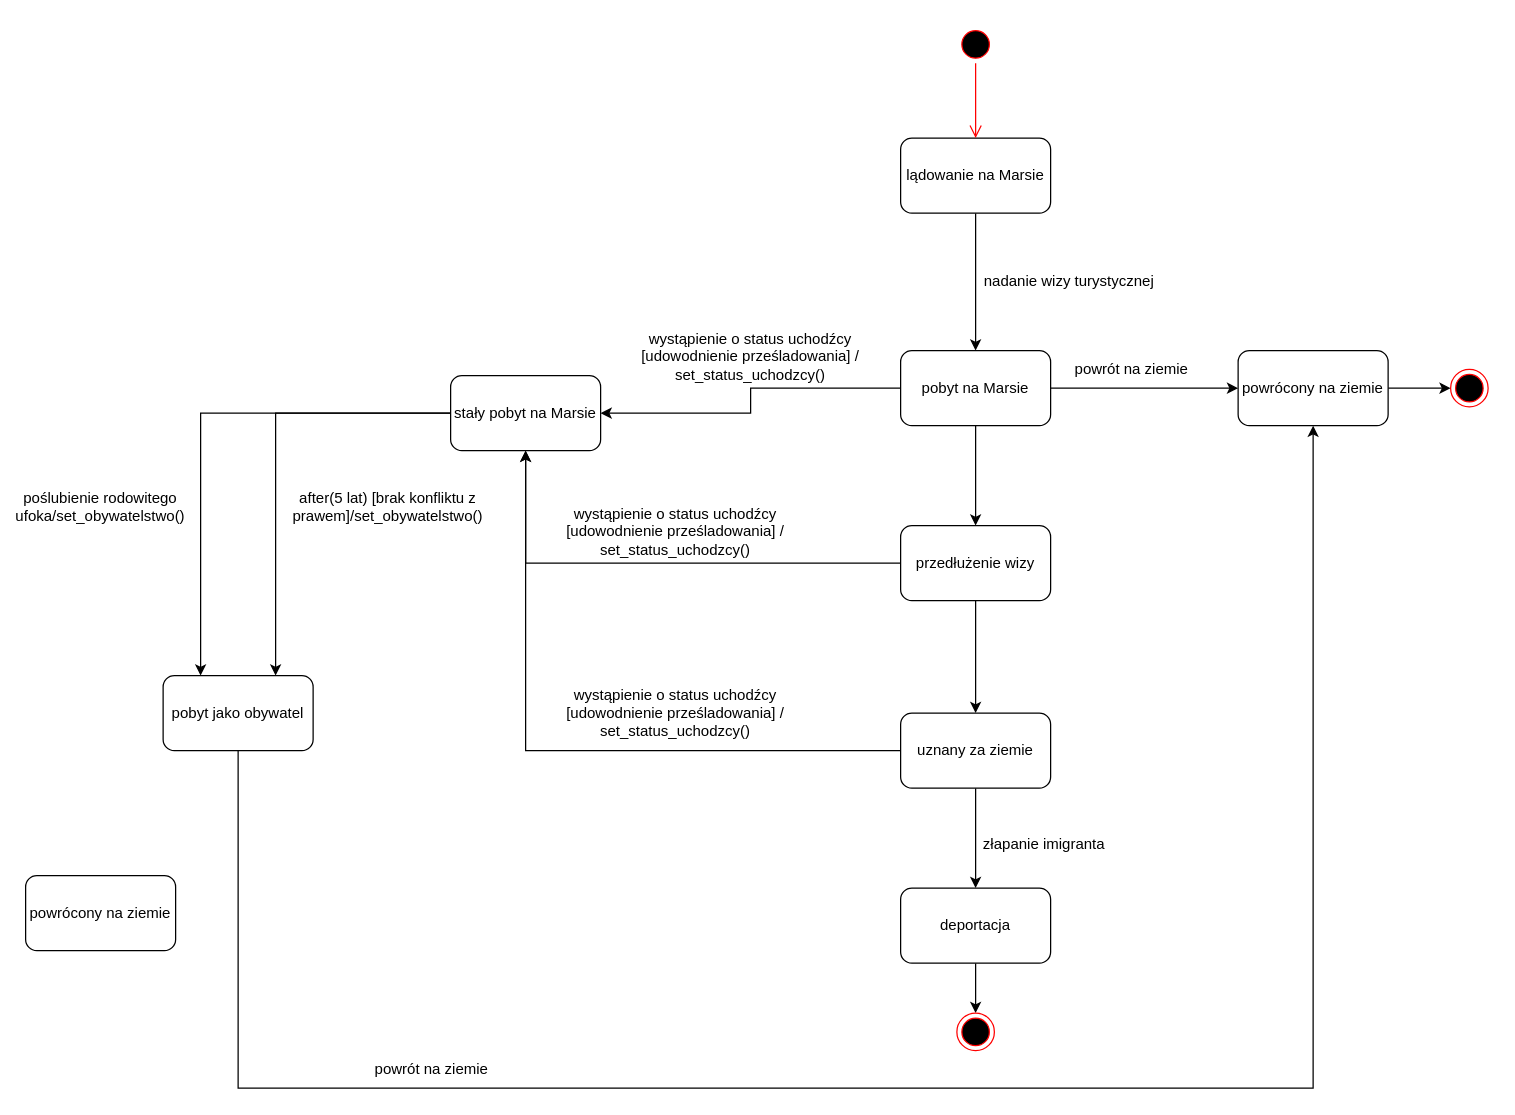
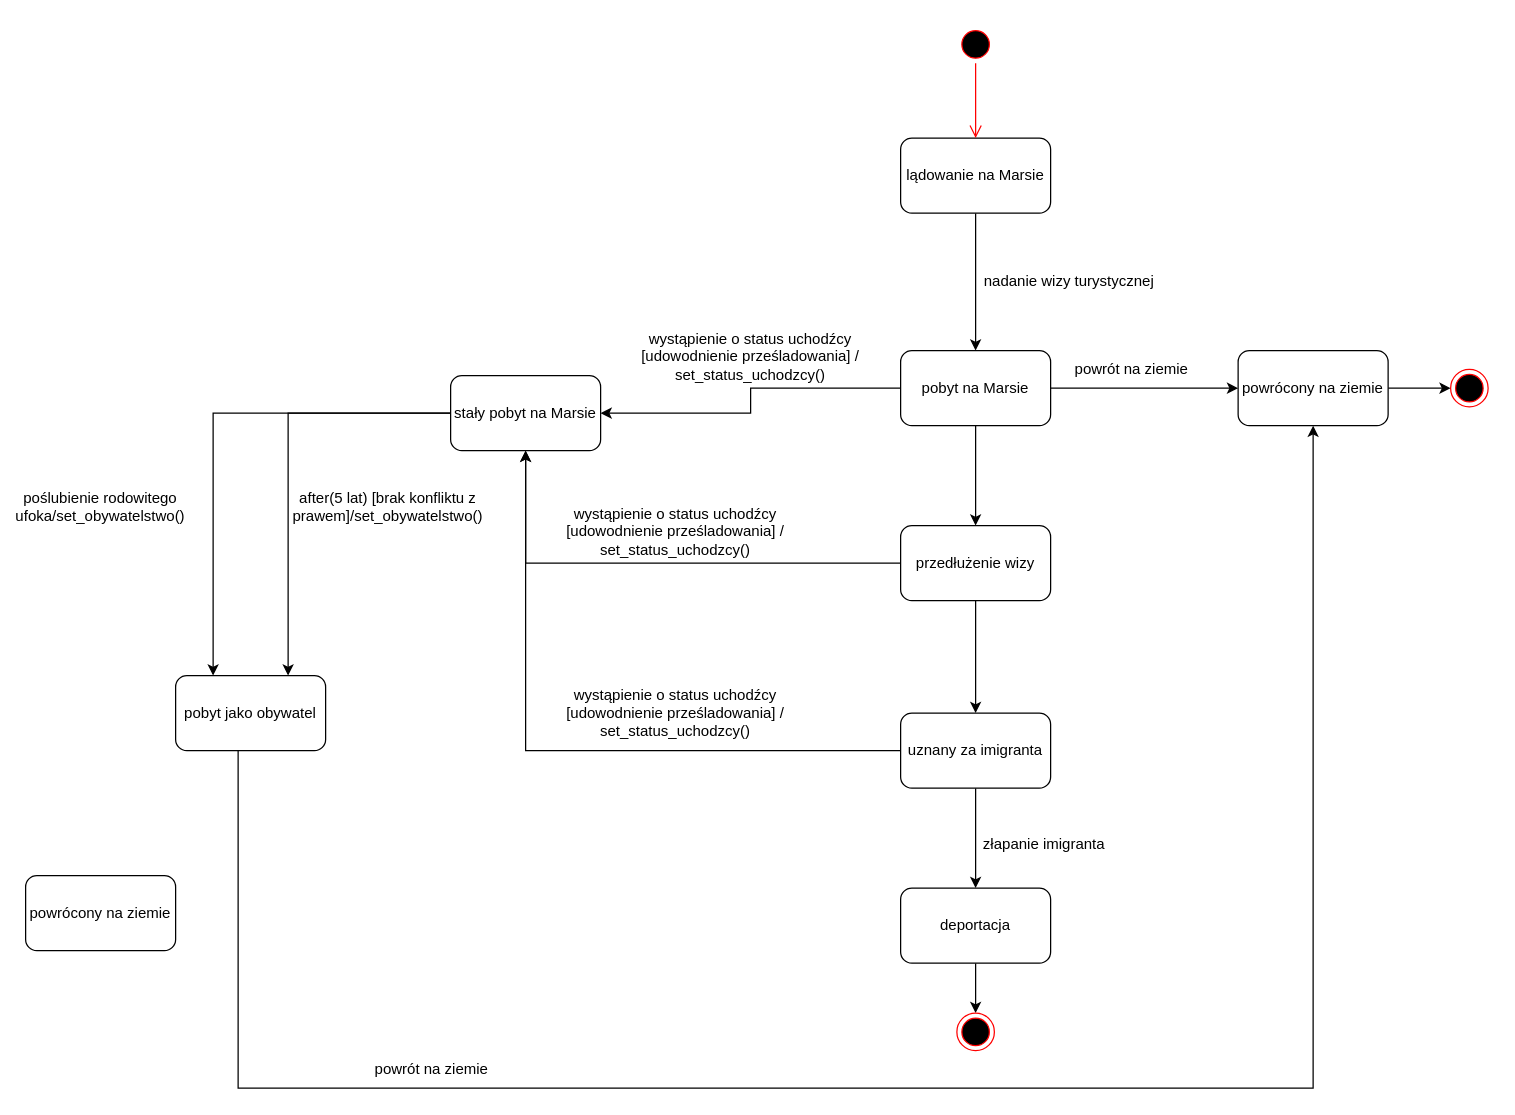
(238, 713) -> (251, 713)
(976, 751) -> (976, 751)
